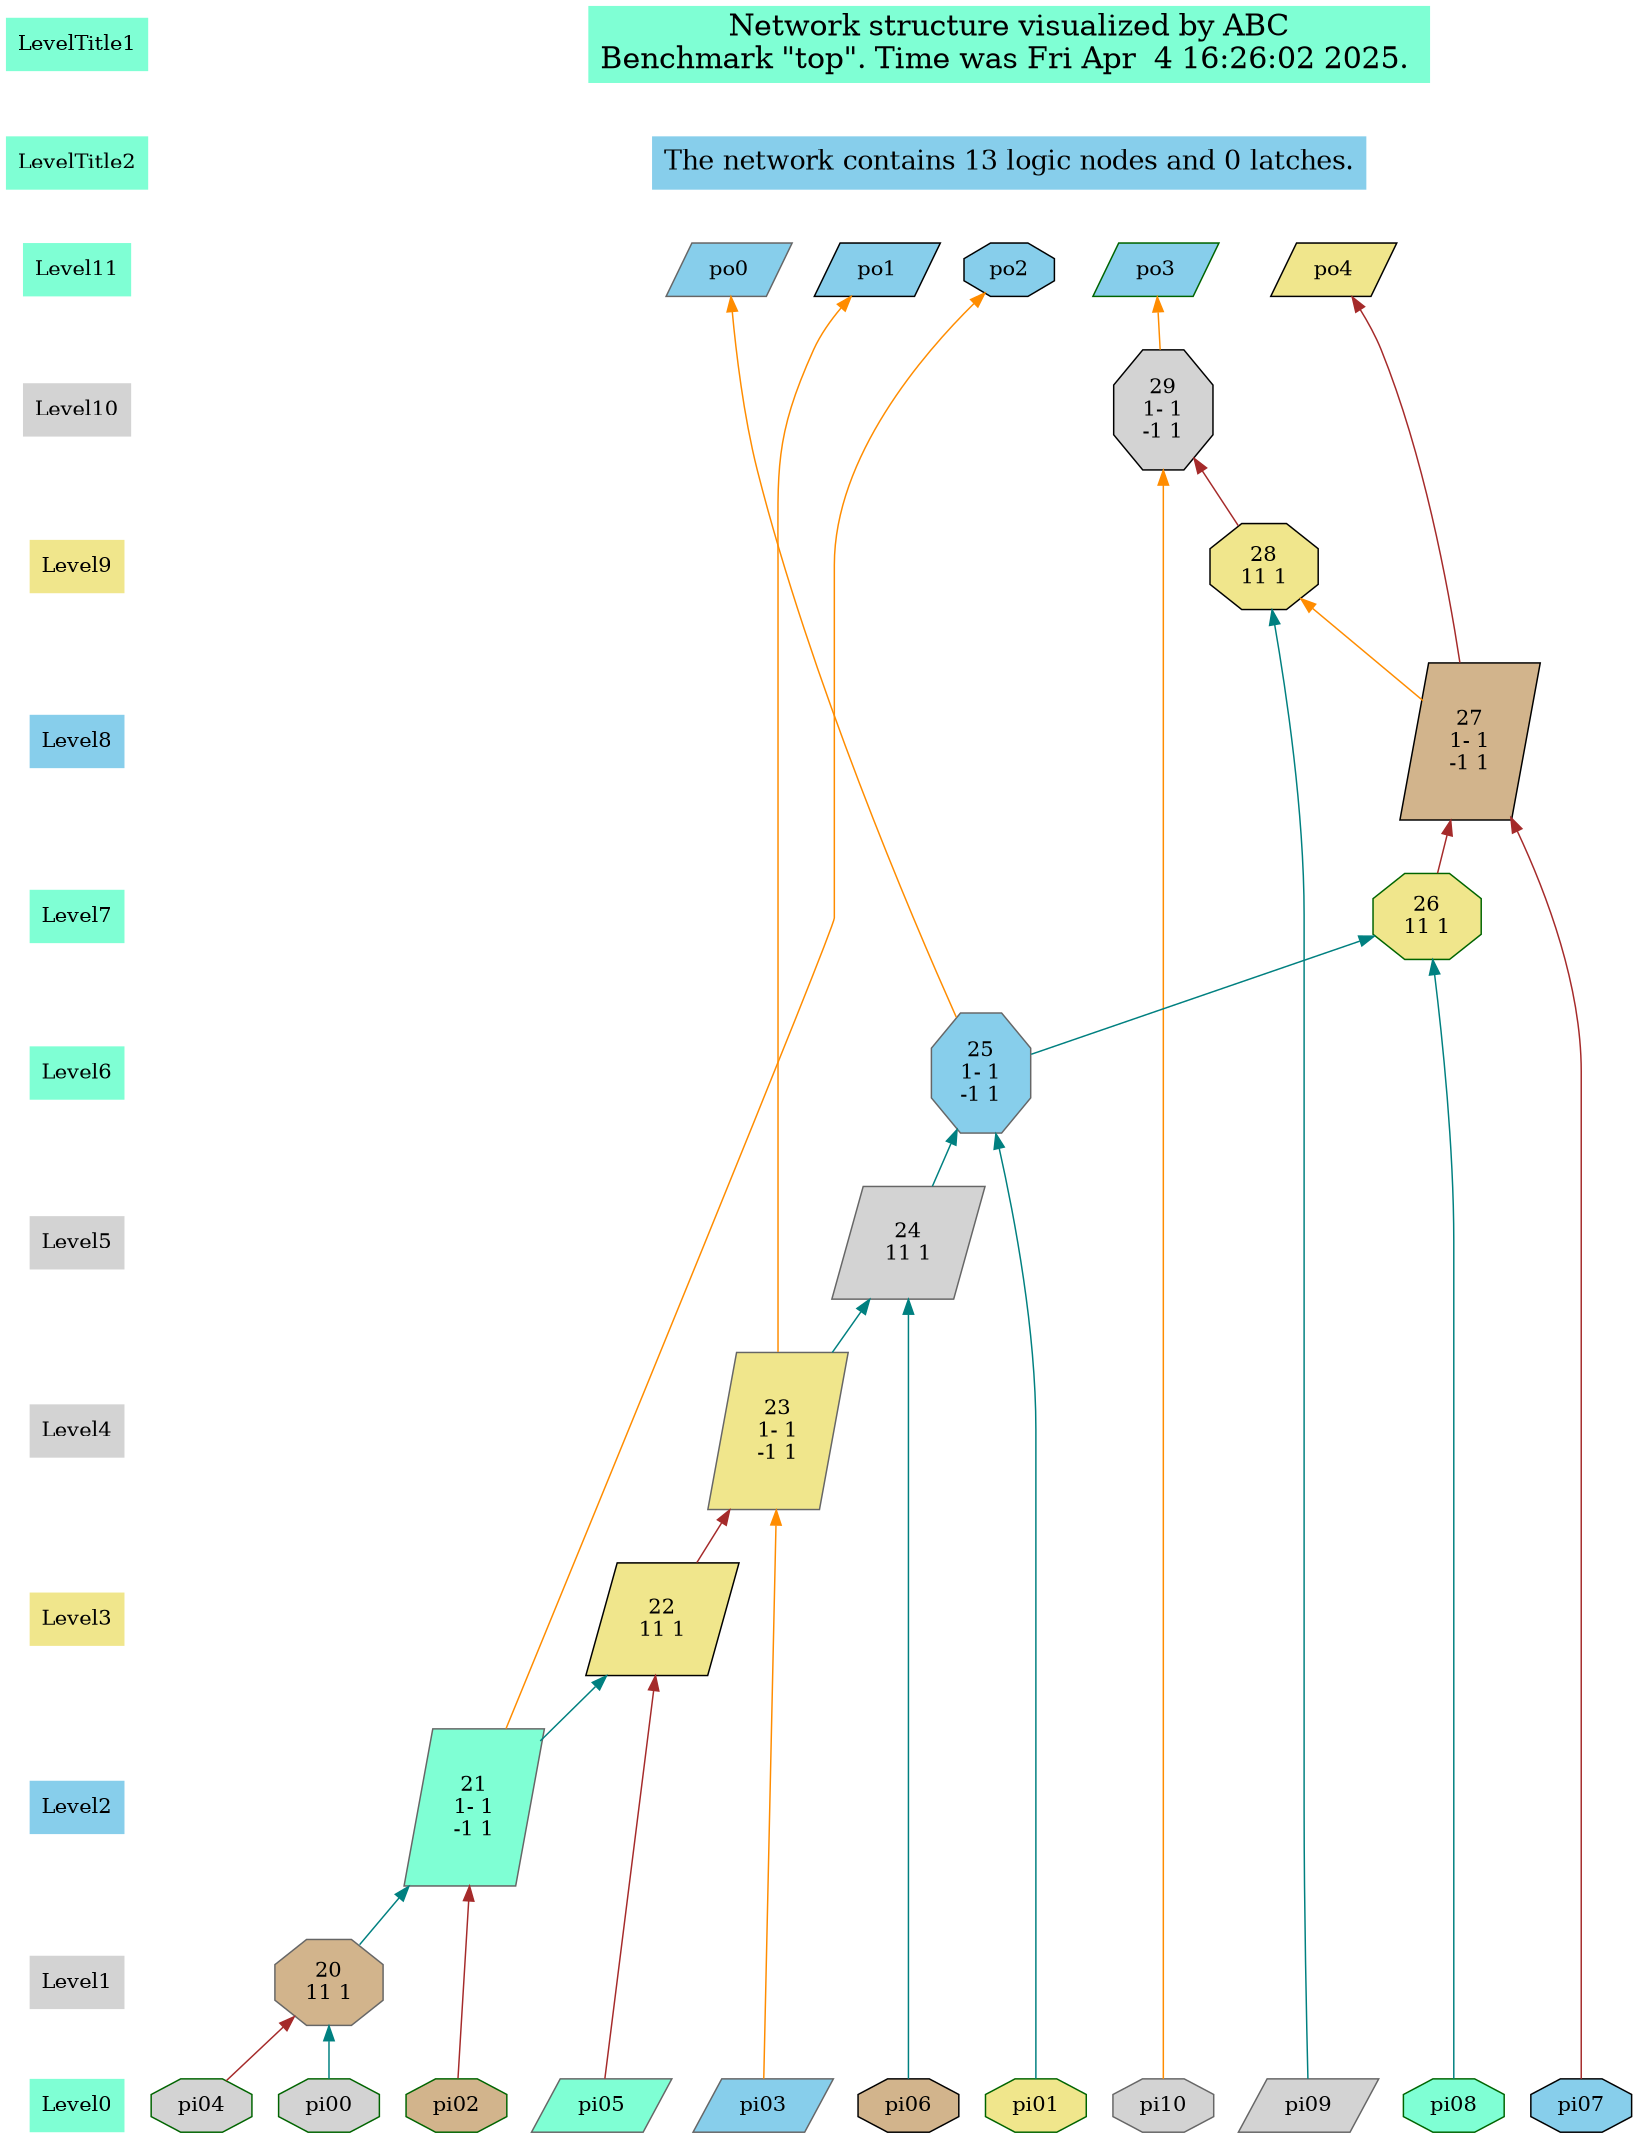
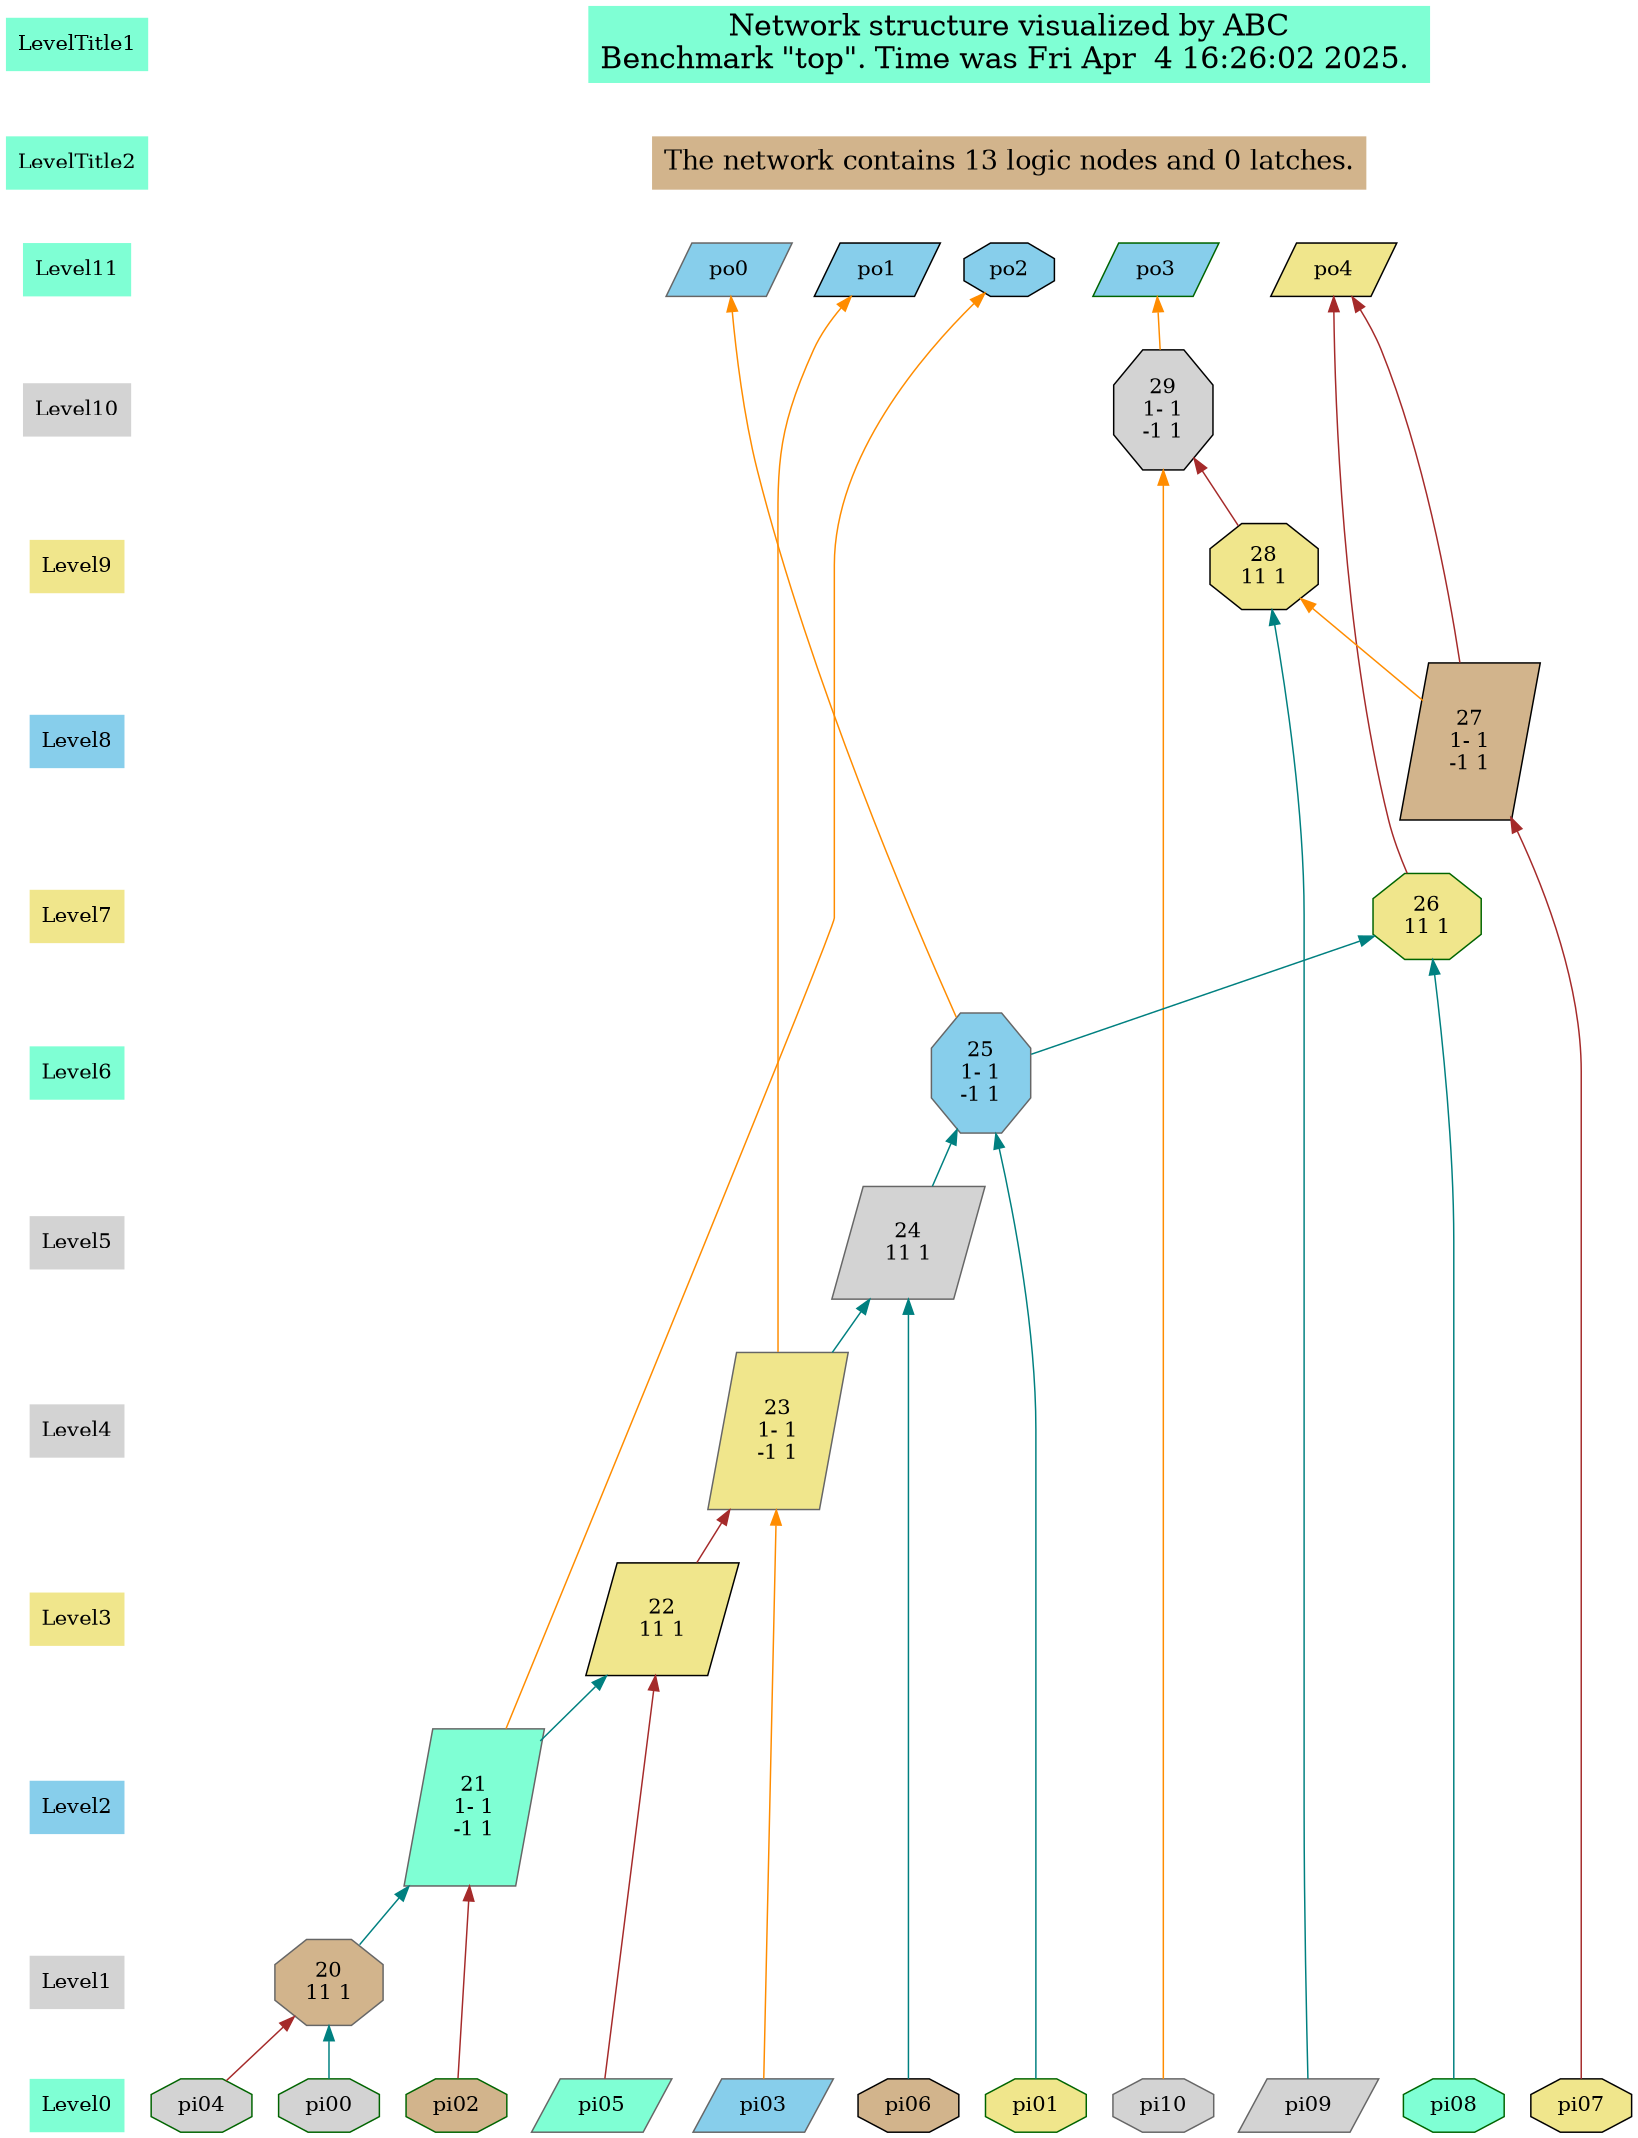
(1009, 163) -> (1009, 163)
(1442, 854) -> (1351, 596)
(77, 916) -> (77, 916)
(1581, 2106) -> (1581, 2106)
